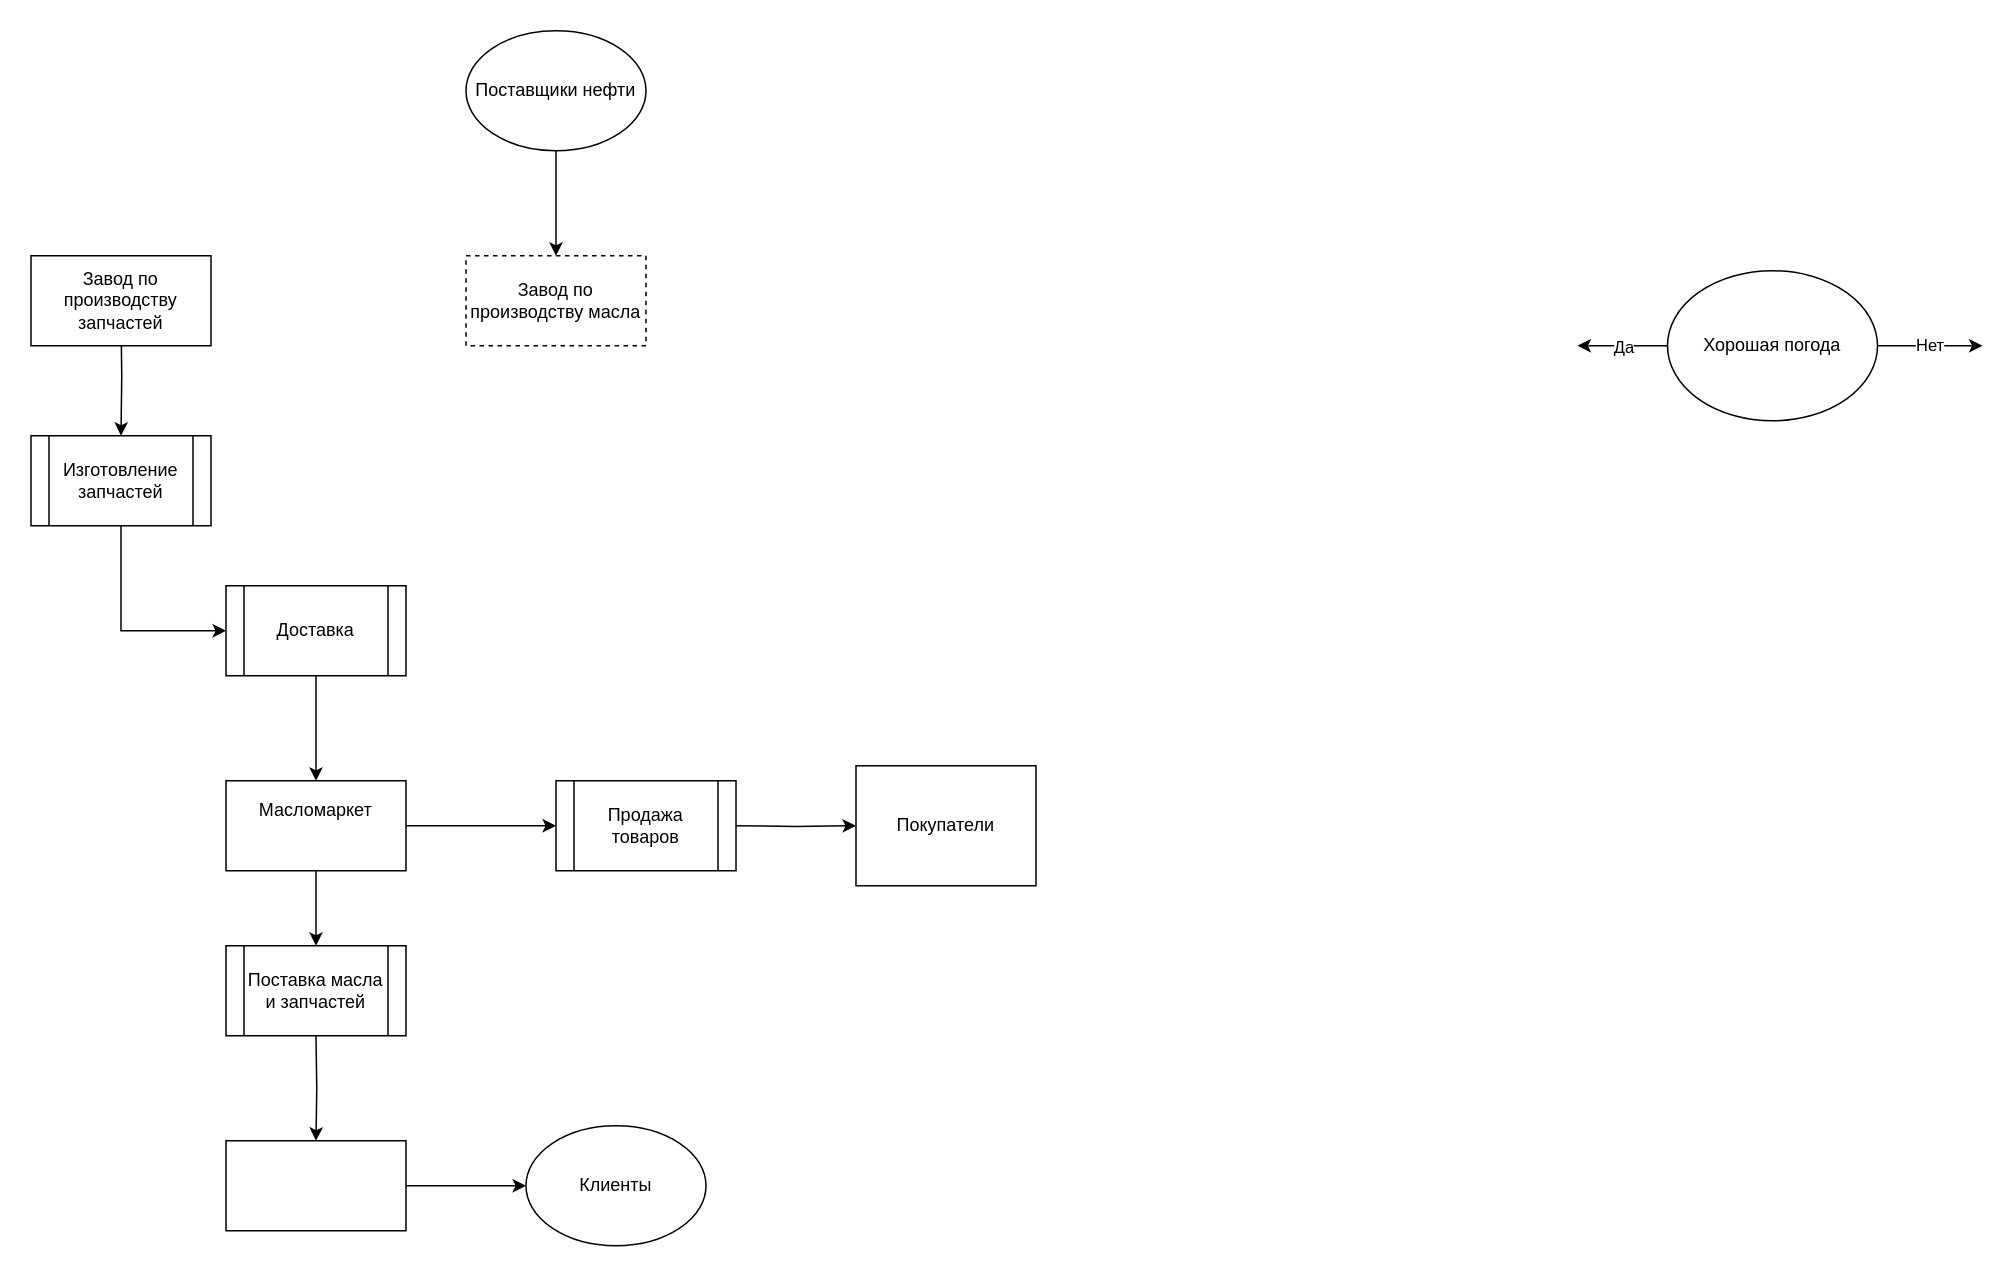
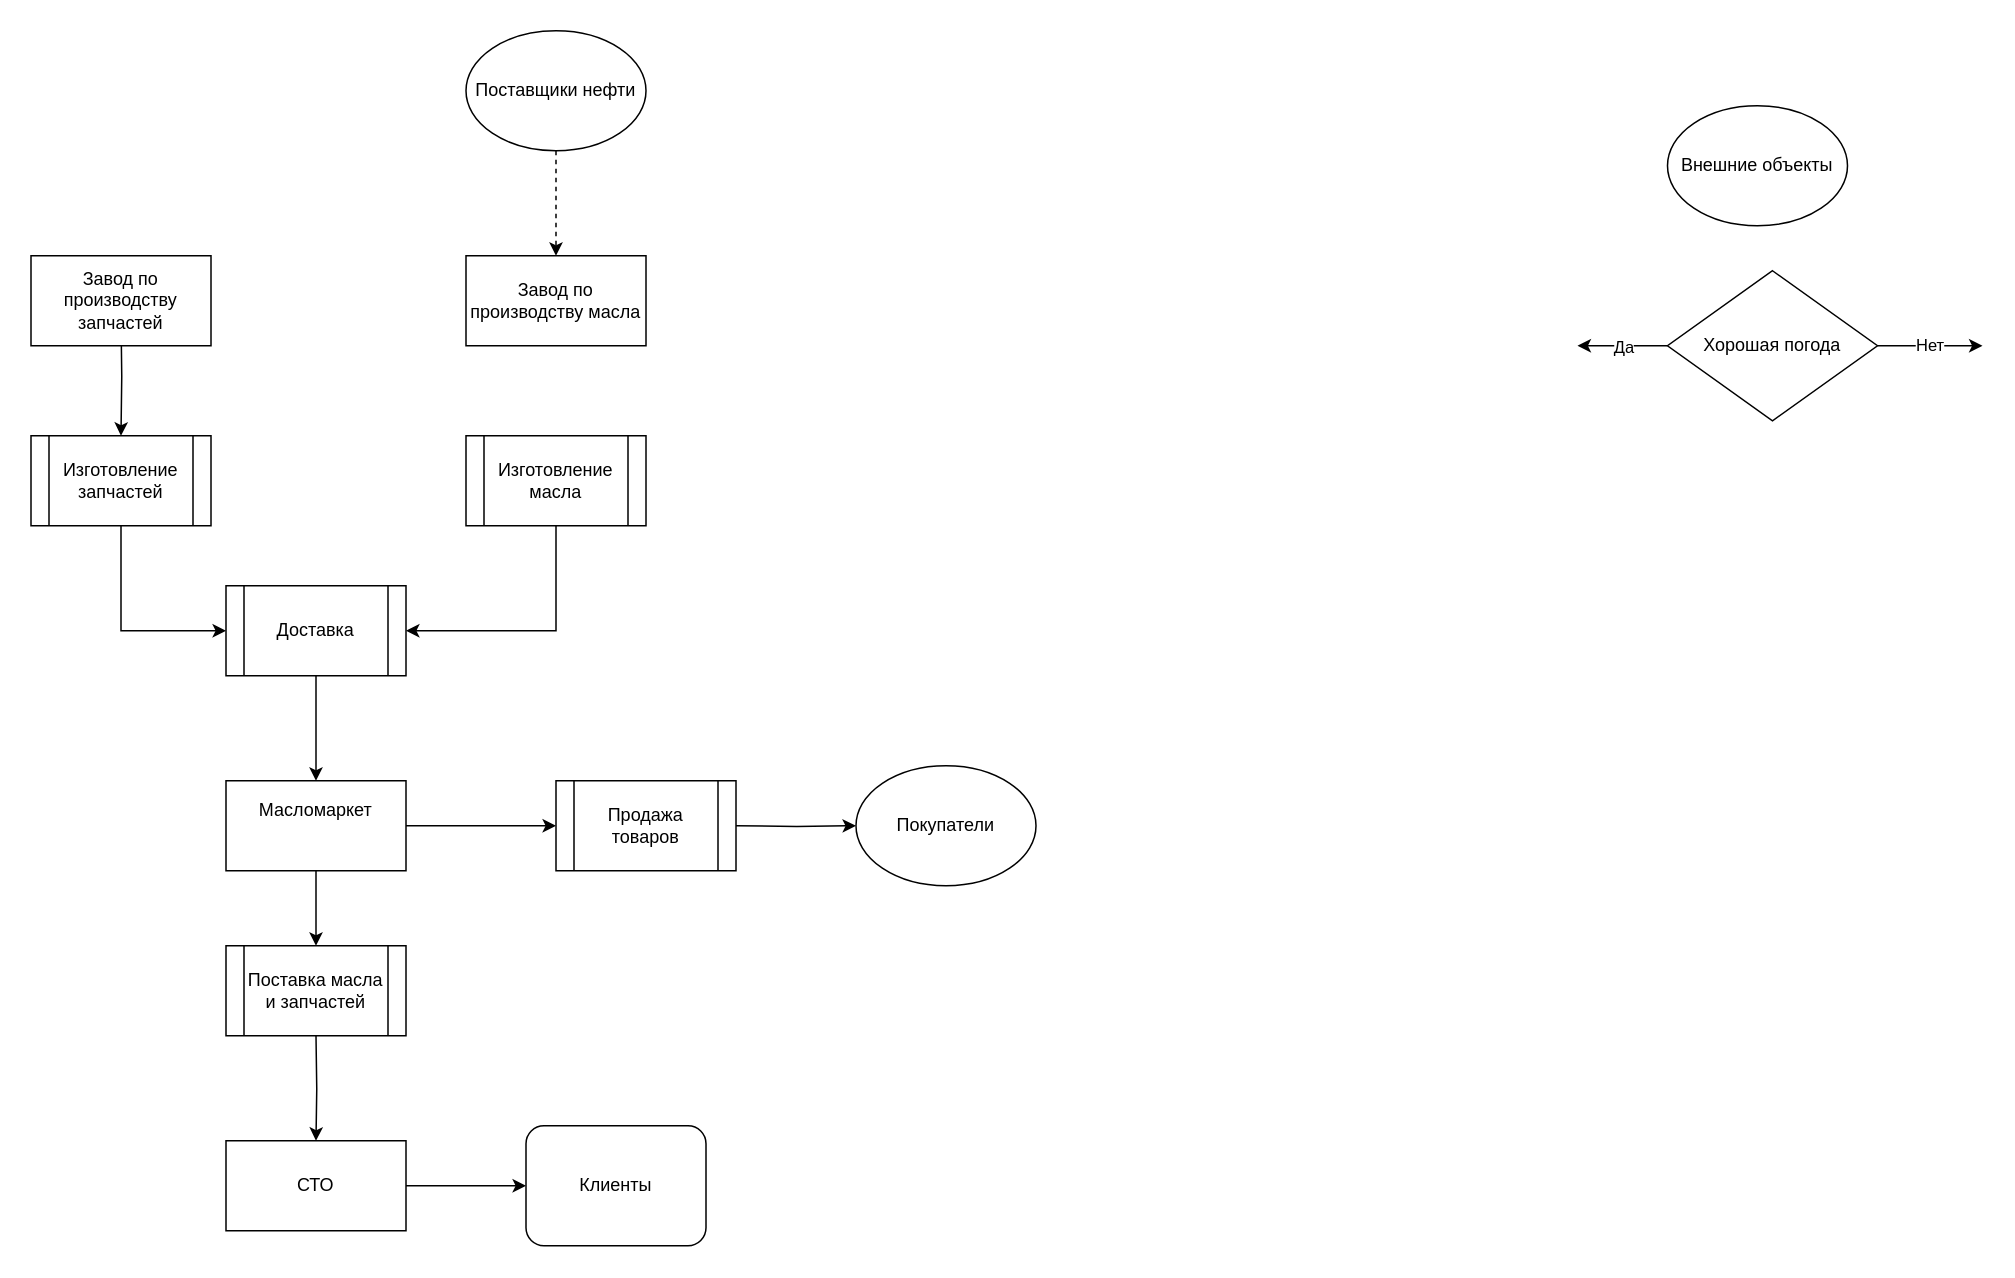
none -> (1757, 166)
(556, 197) -> (556, 197)
(556, 301) -> (556, 301)
(1772, 346) -> (1772, 346)
none -> (556, 481)
none -> (539, 631)
(946, 826) -> (946, 826)
none -> (316, 1186)
(616, 1186) -> (616, 1186)
